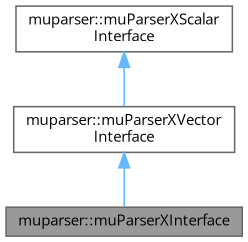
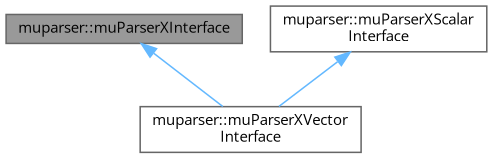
(124, 187) -> (188, 80)
